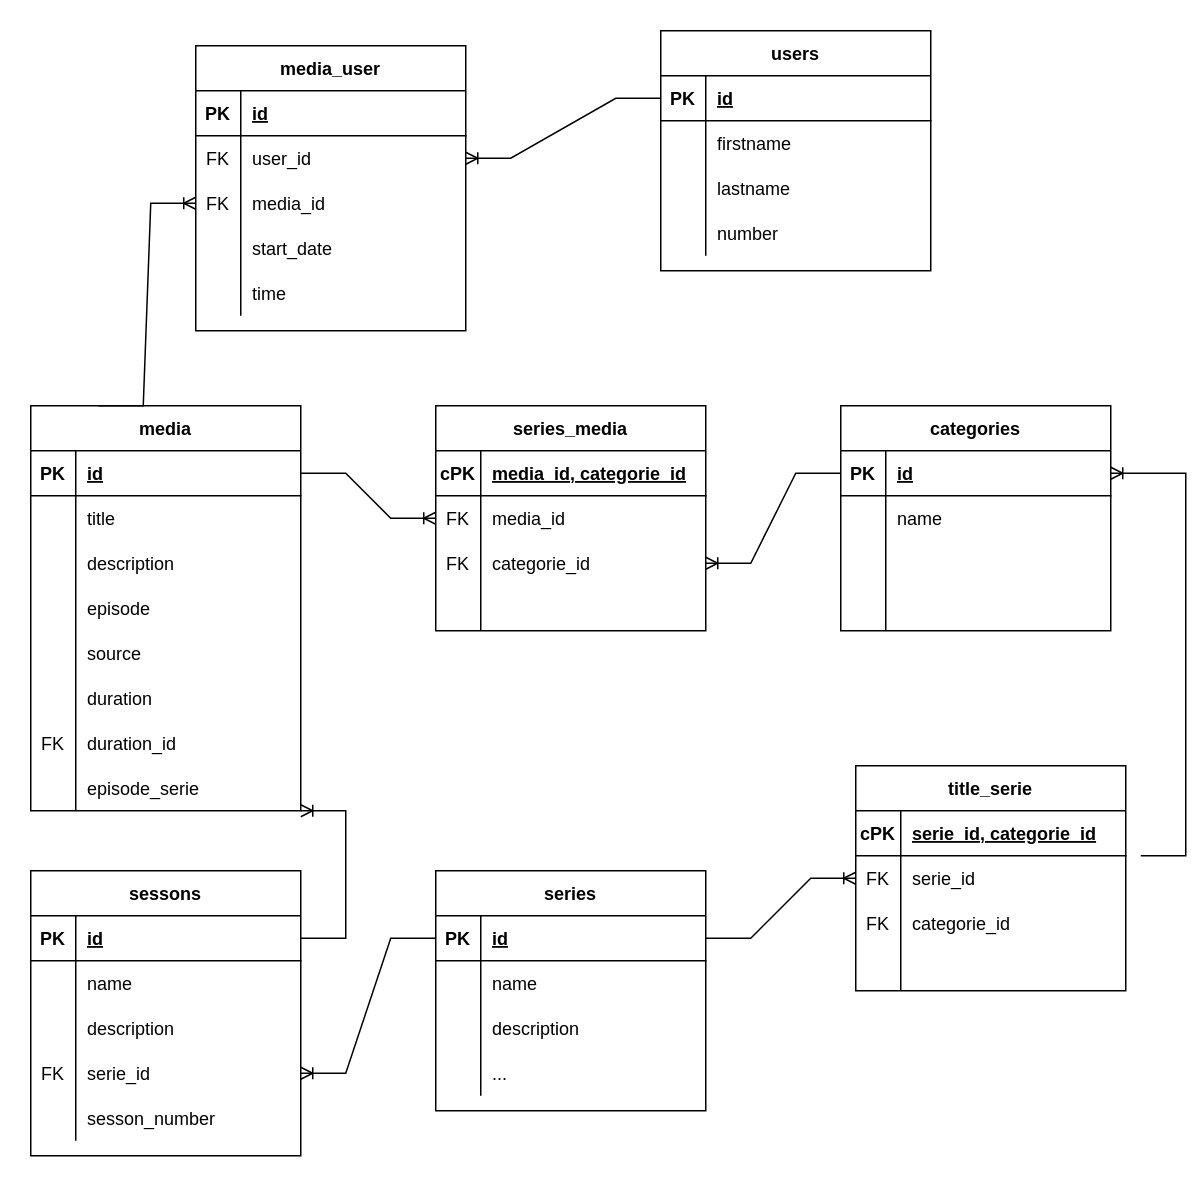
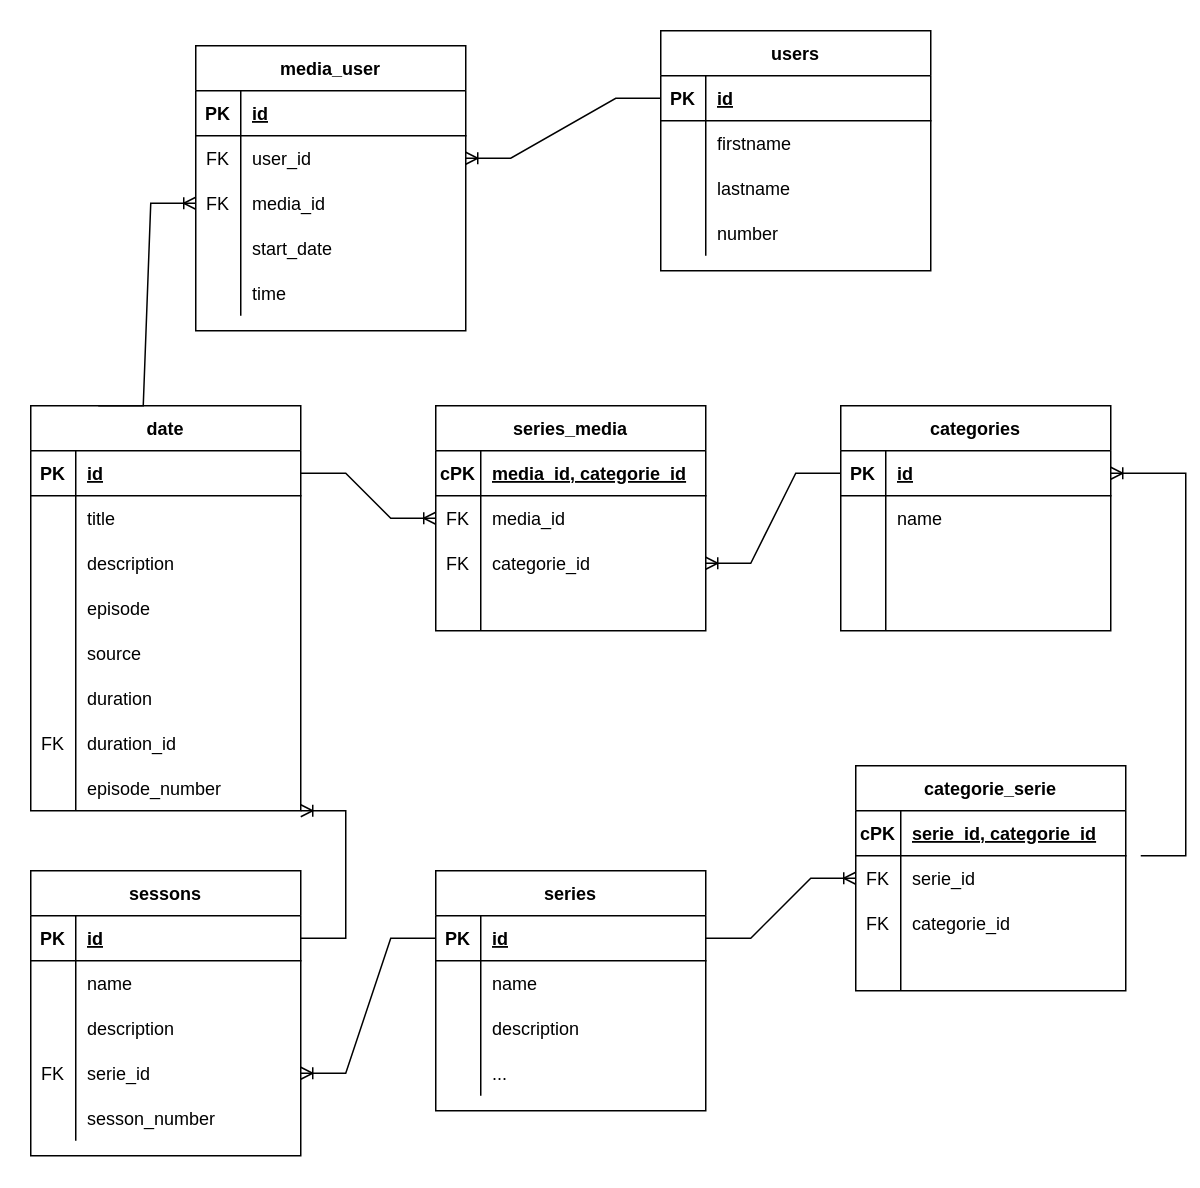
(165, 429) -> (165, 429)
(148, 789) -> (155, 789)
(990, 789) -> (990, 789)
